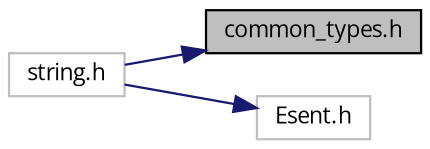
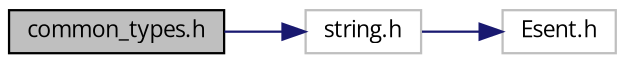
(154, 60) -> (253, 32)
